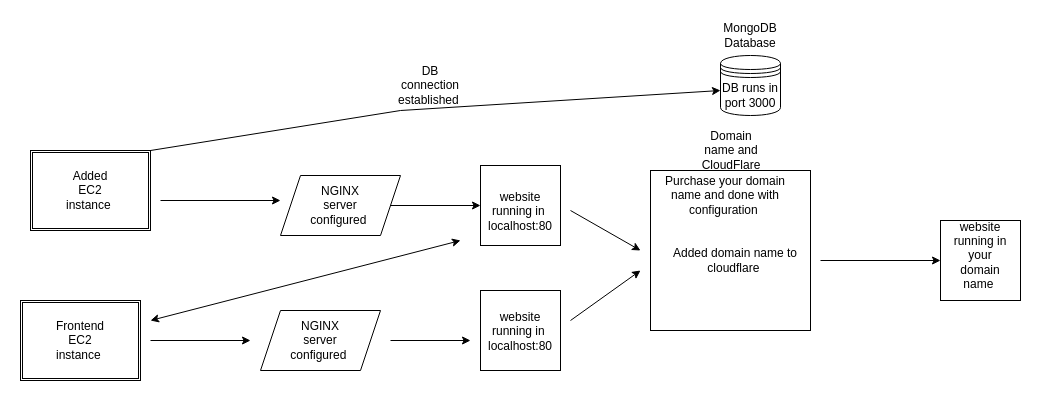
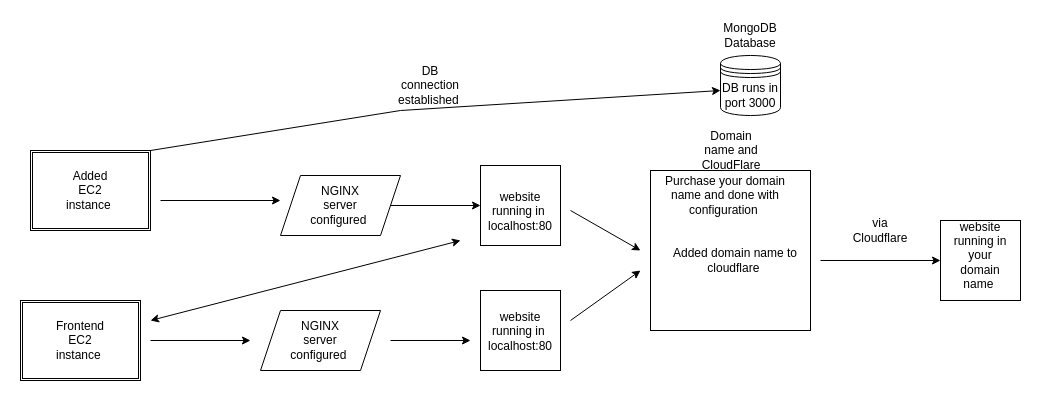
none -> (881, 231)
